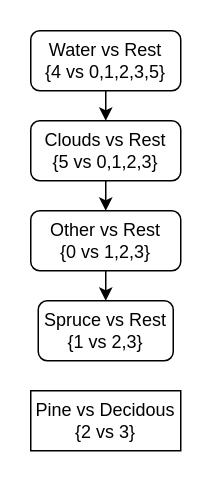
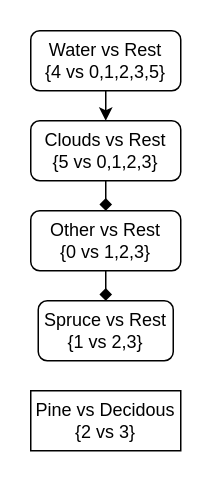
(106, 199) -> (106, 198)
(106, 289) -> (106, 288)
